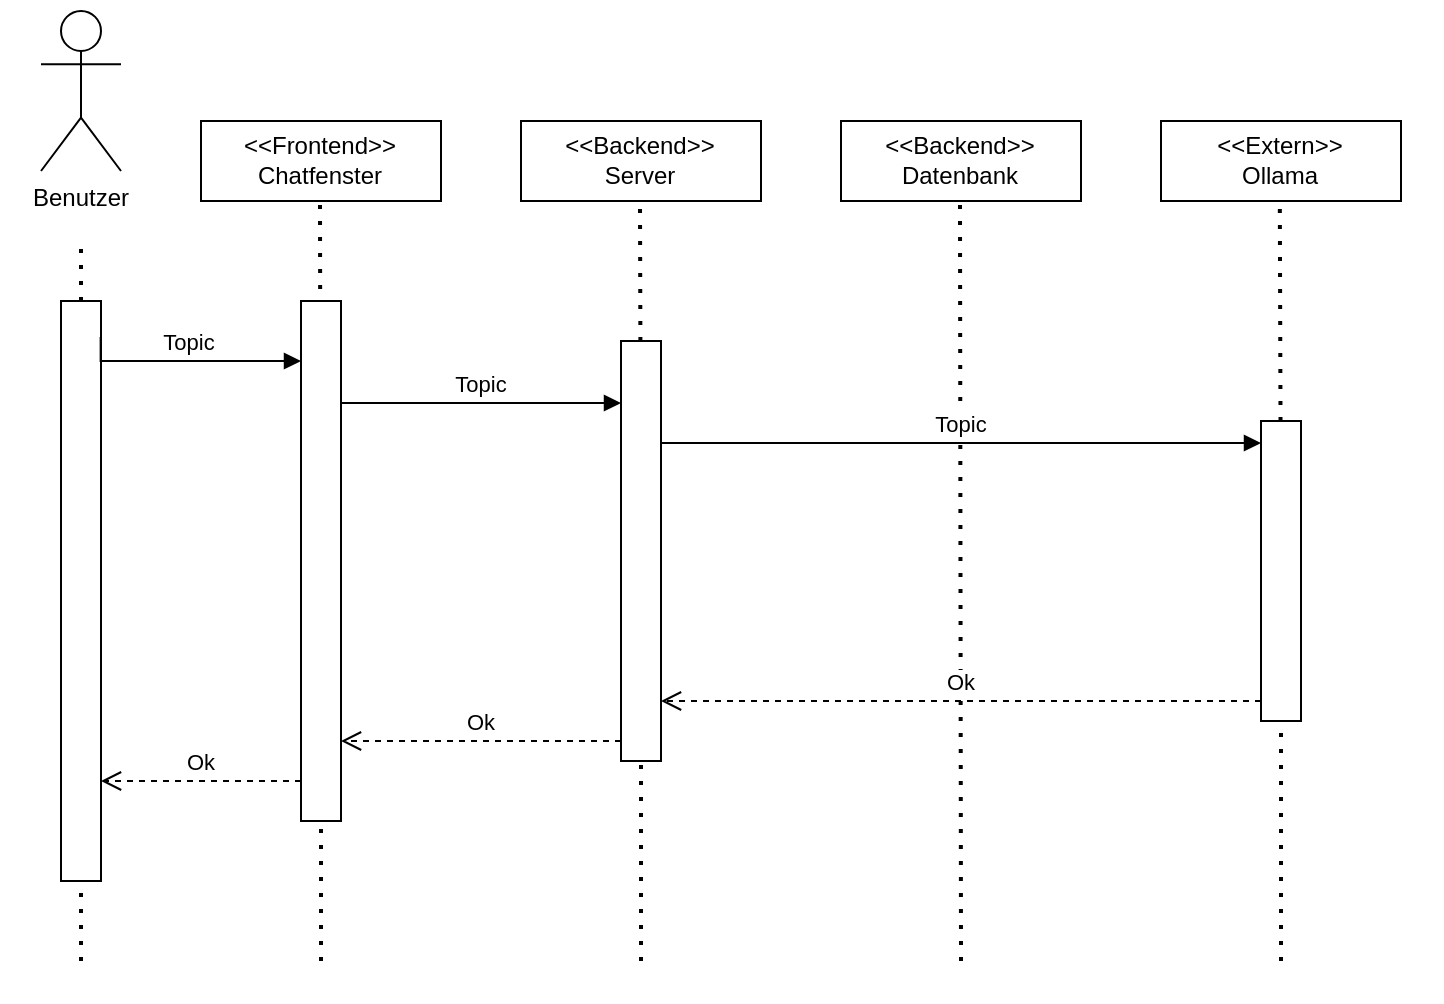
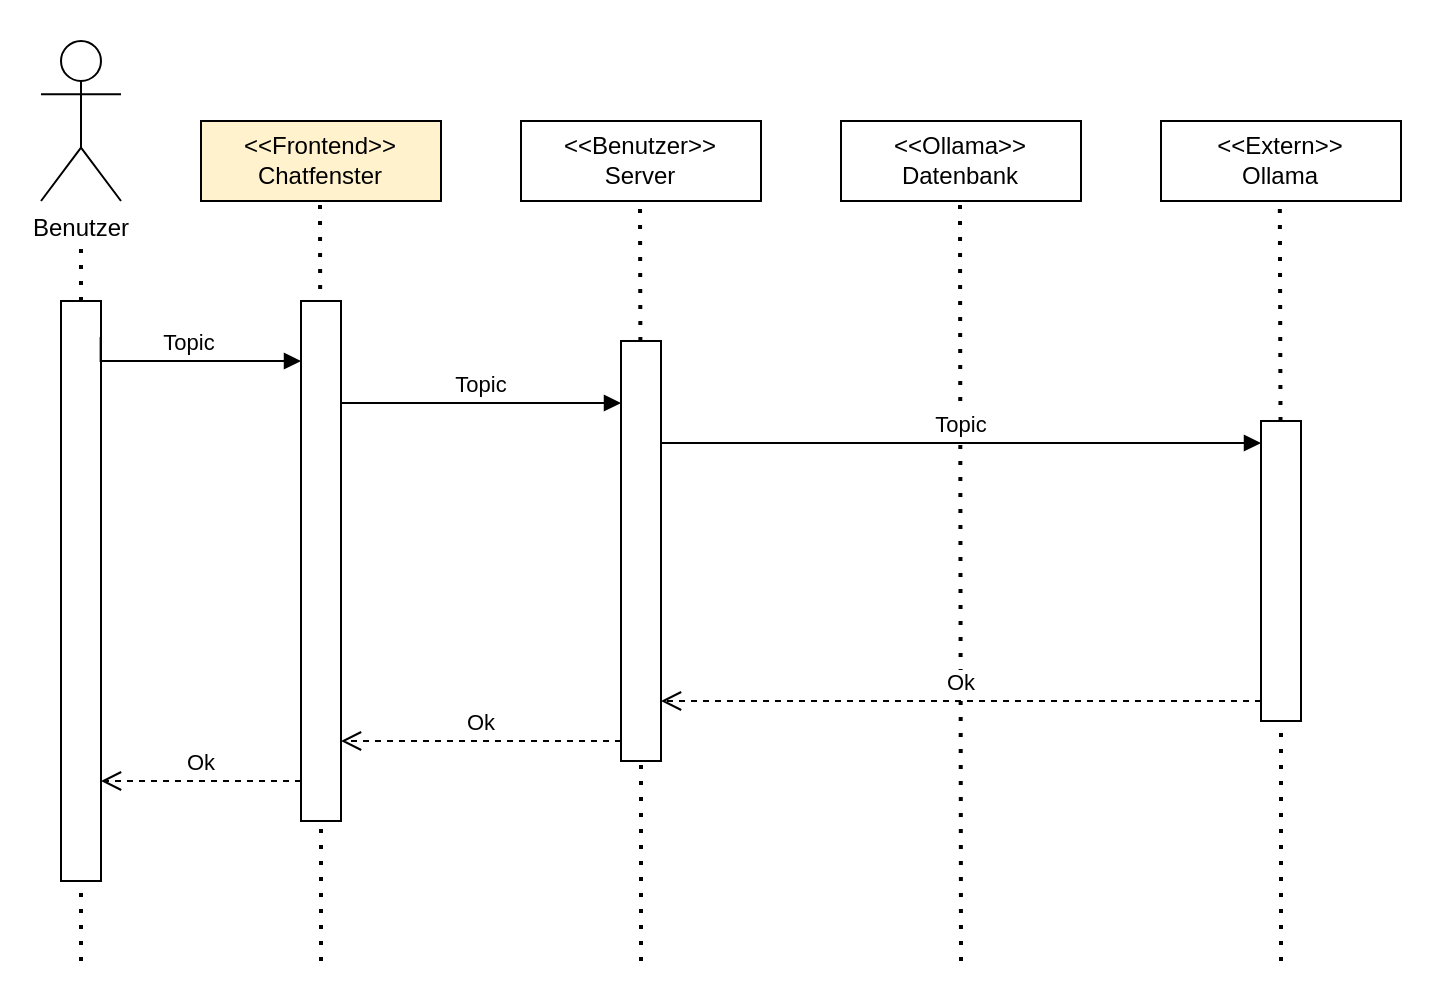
(81, 91) -> (81, 121)
(321, 161) -> (321, 161)
(641, 161) -> (641, 161)
(961, 161) -> (961, 161)
